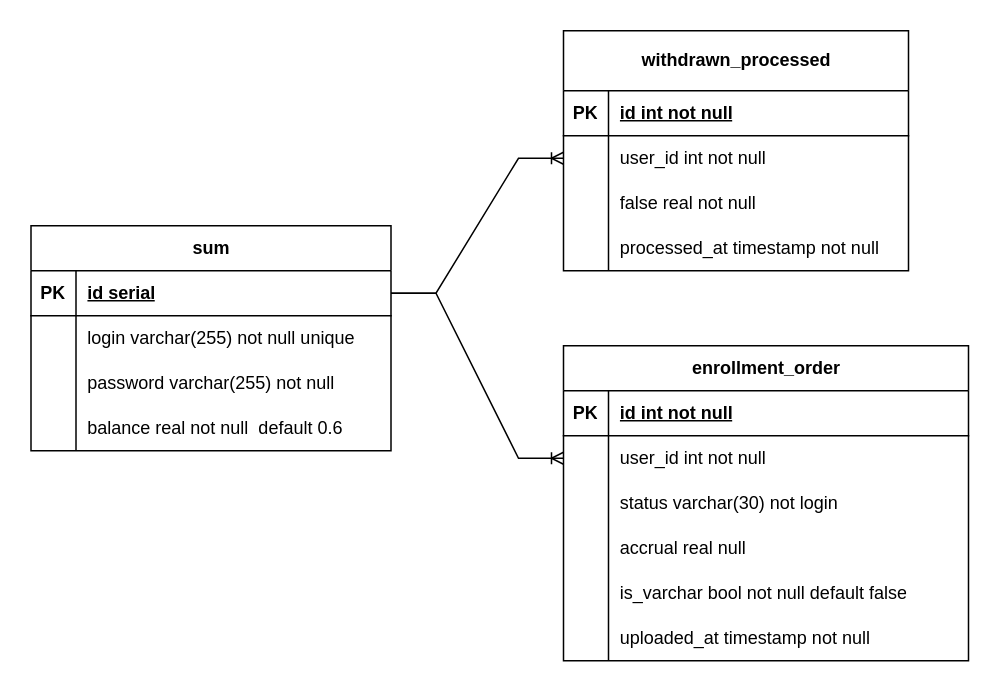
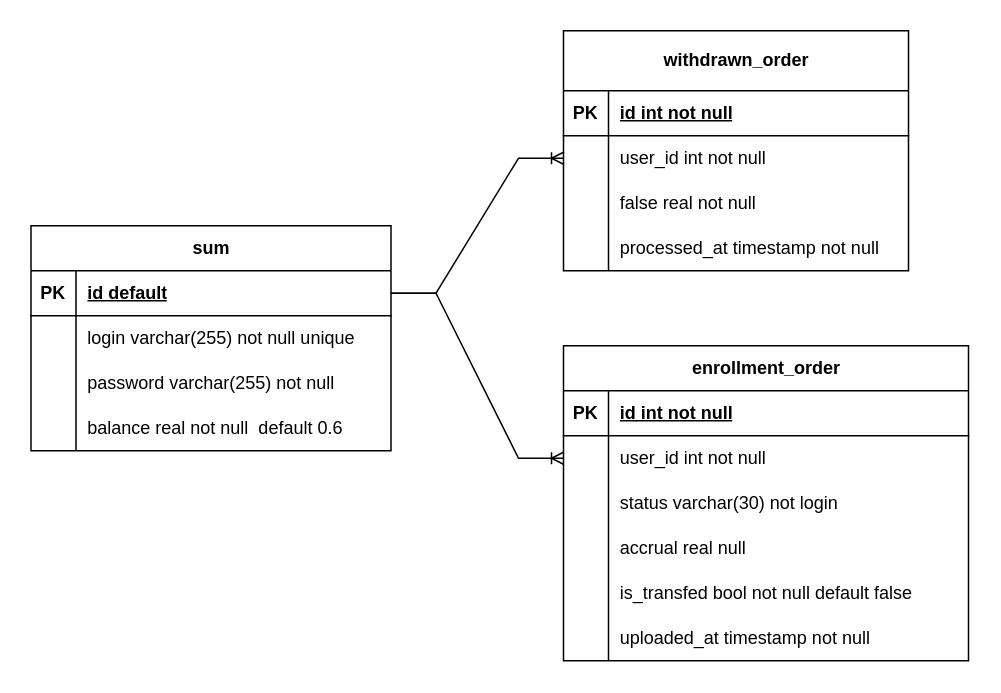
(737, 61) -> (737, 61)
(124, 293) -> (131, 293)
(786, 593) -> (791, 593)
